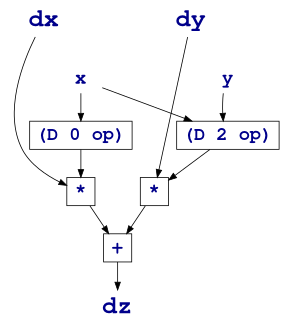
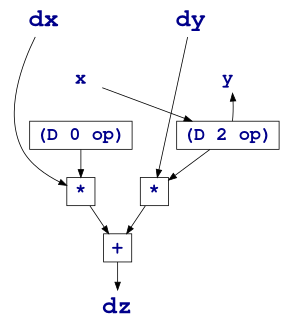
(81, 103) -> none
(223, 103) -> (233, 111)
